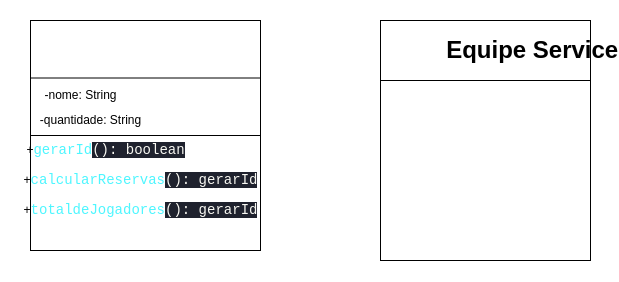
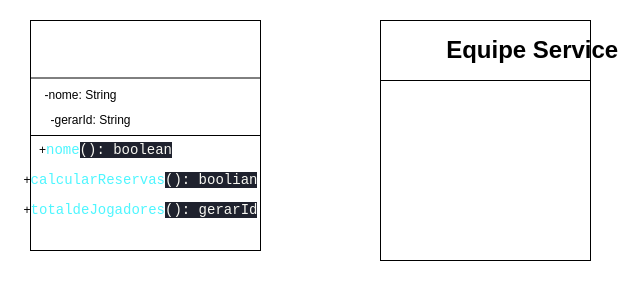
(91, 121) -> (91, 121)
(106, 151) -> (106, 151)
(141, 181) -> (141, 181)
